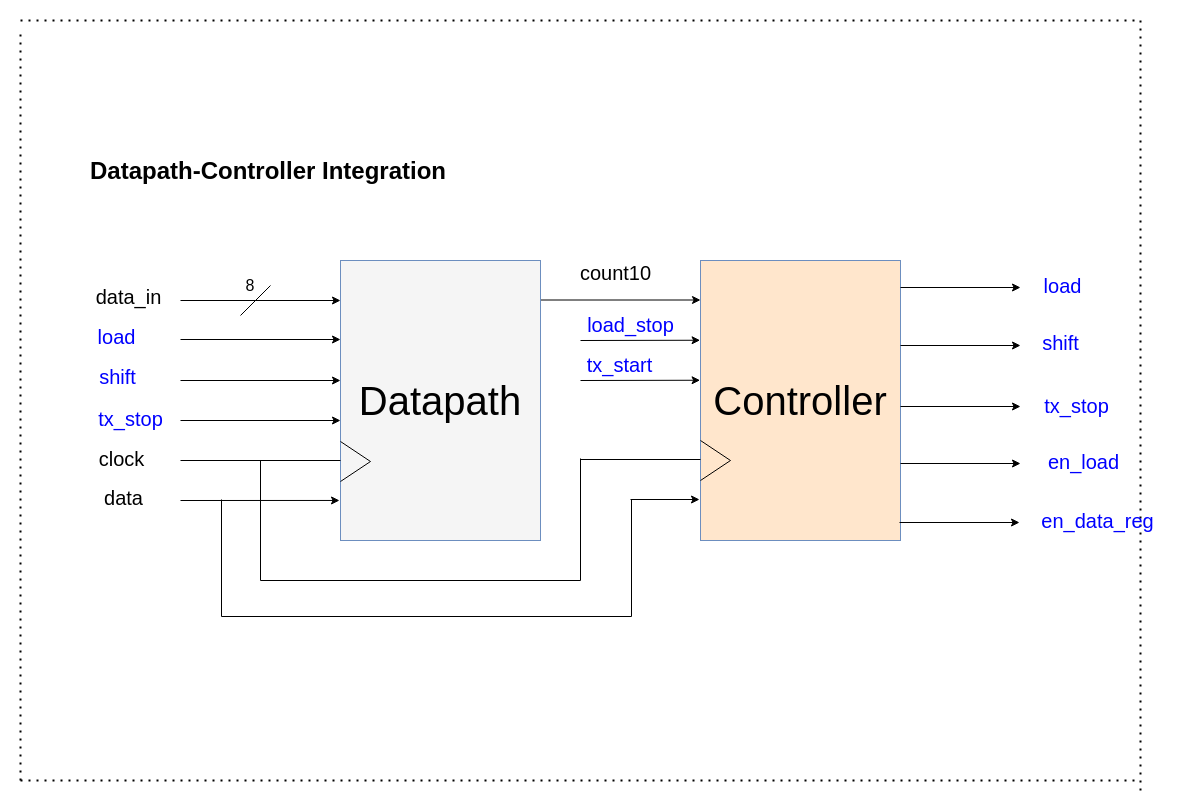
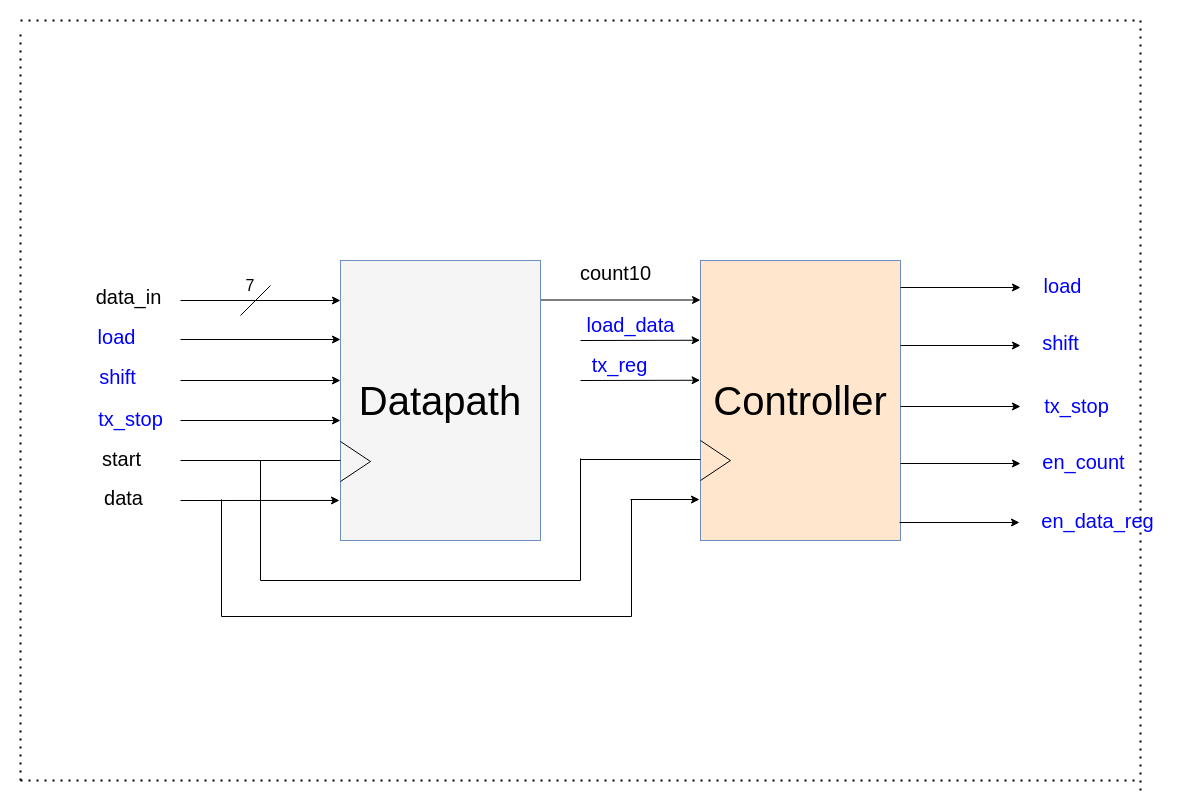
(274, 176) -> none
(251, 286) -> (251, 286)
(631, 325) -> (631, 325)
(620, 365) -> (620, 365)
(122, 459) -> (122, 459)
(1084, 462) -> (1084, 462)
